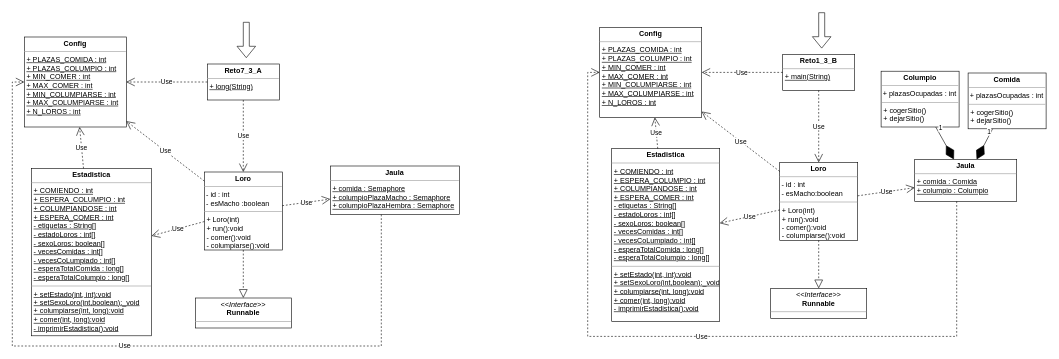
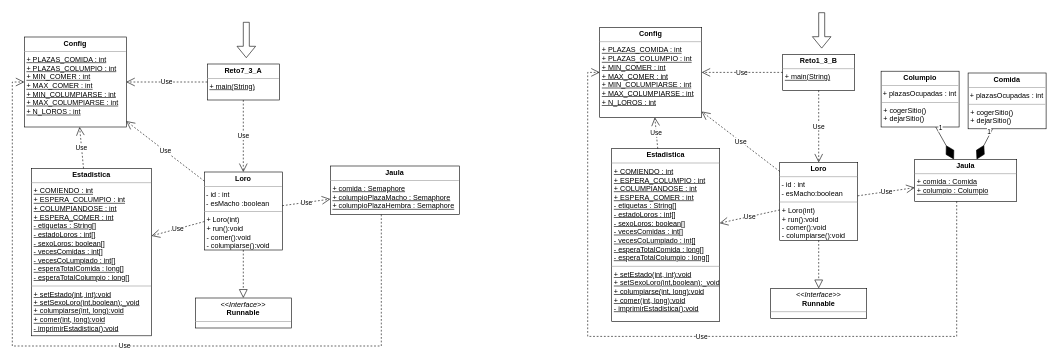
(233, 73) -> (233, 73)
